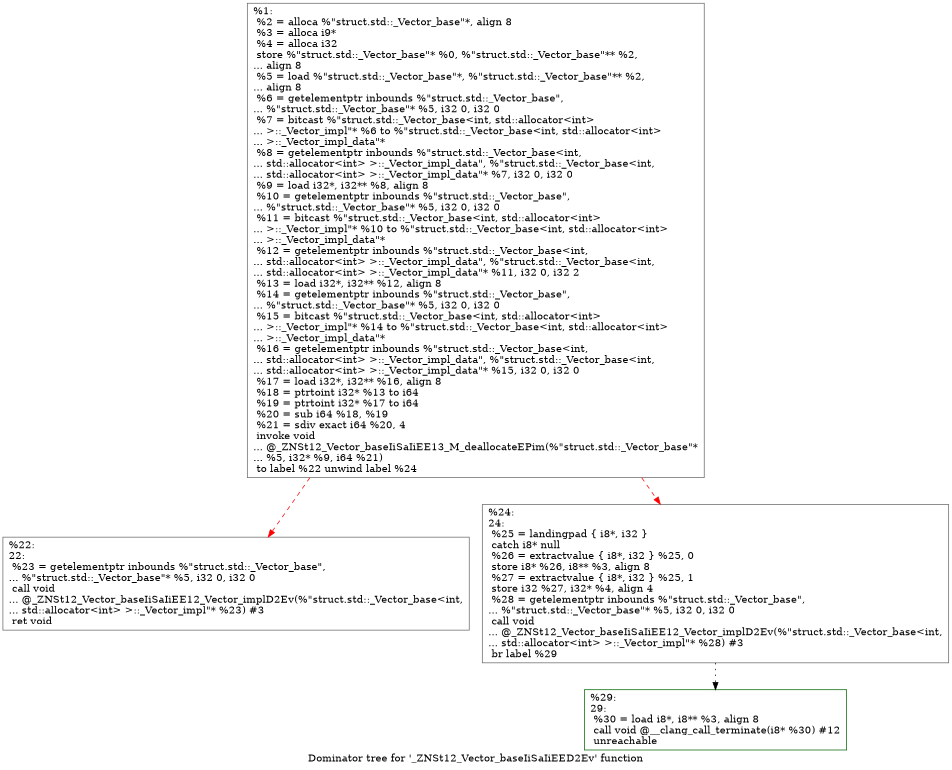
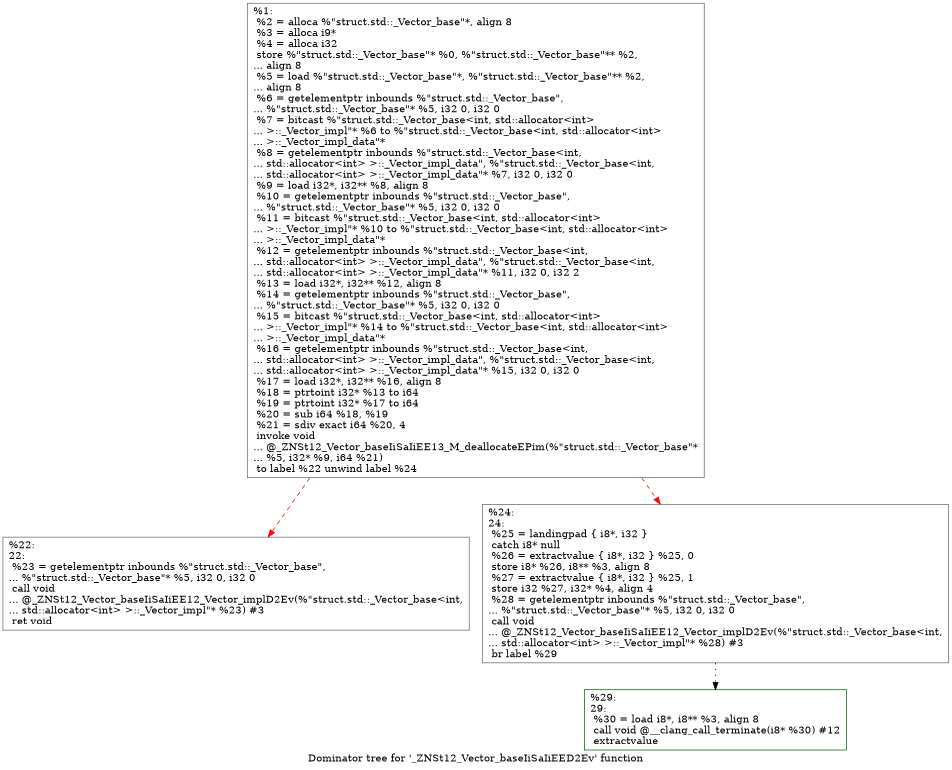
(624, 741) -> (624, 741)
